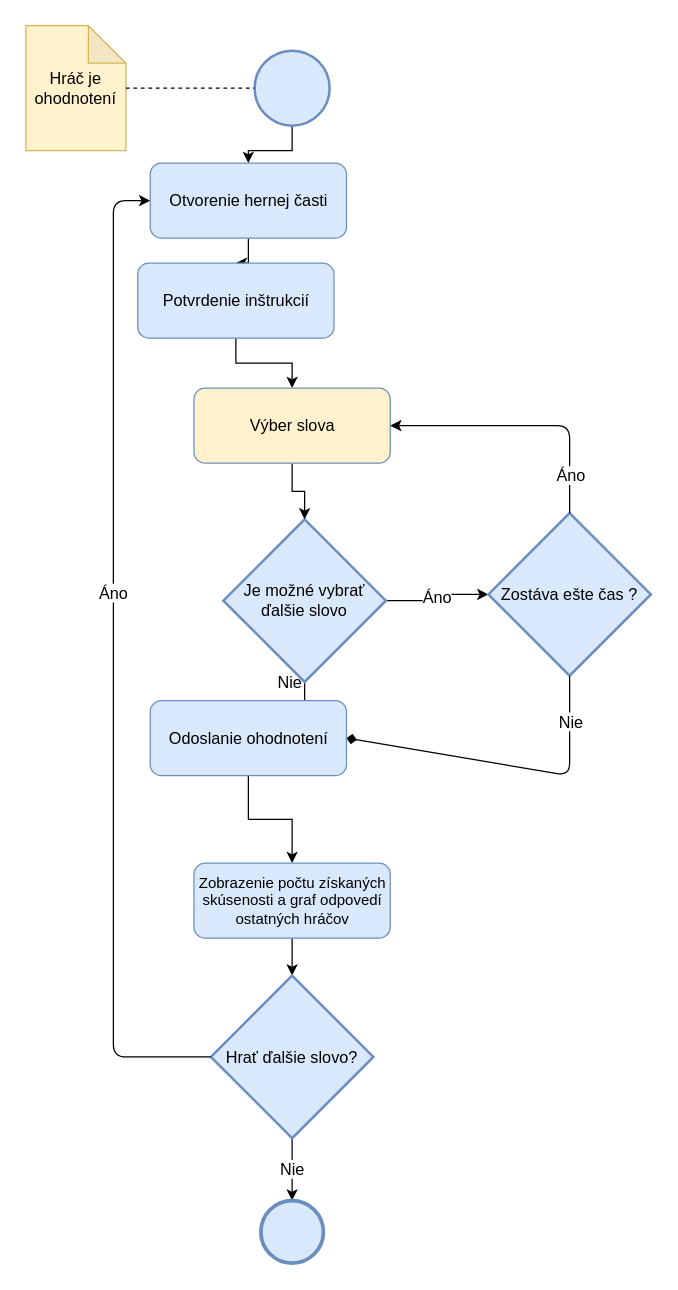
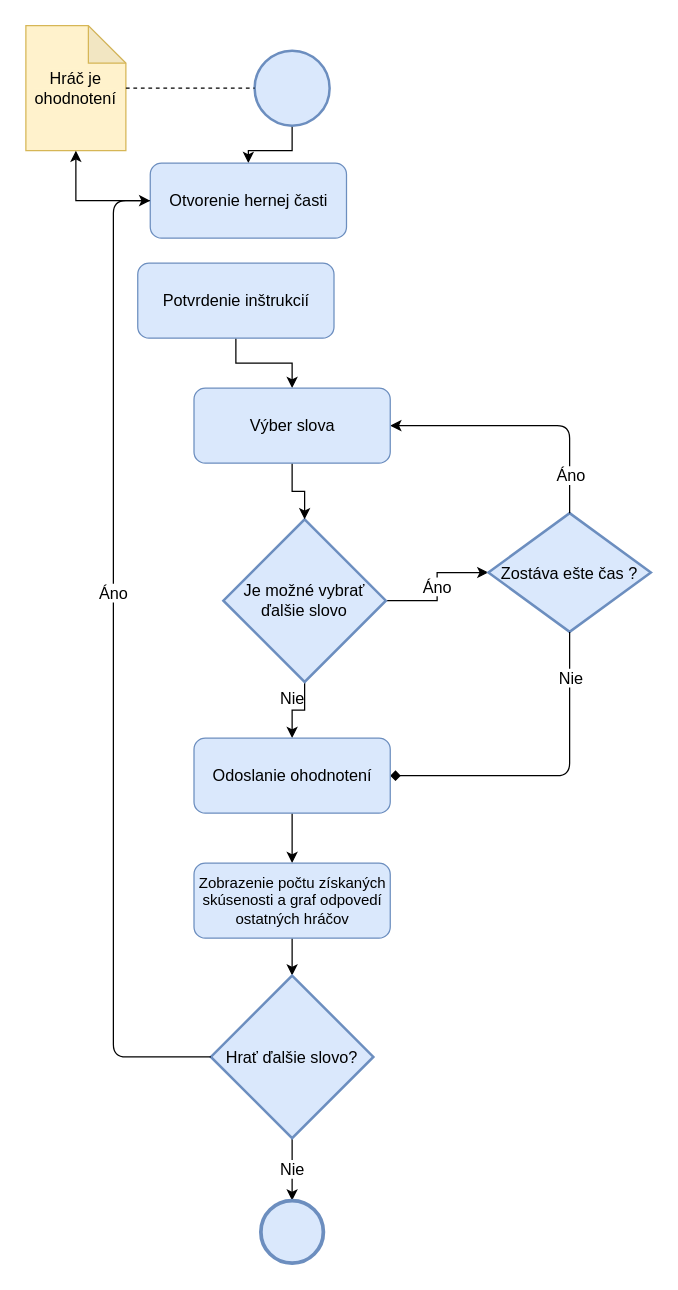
(248, 252) -> (76, 200)
(292, 426) -> (292, 426)
(569, 594) -> (569, 573)
(248, 738) -> (292, 776)
